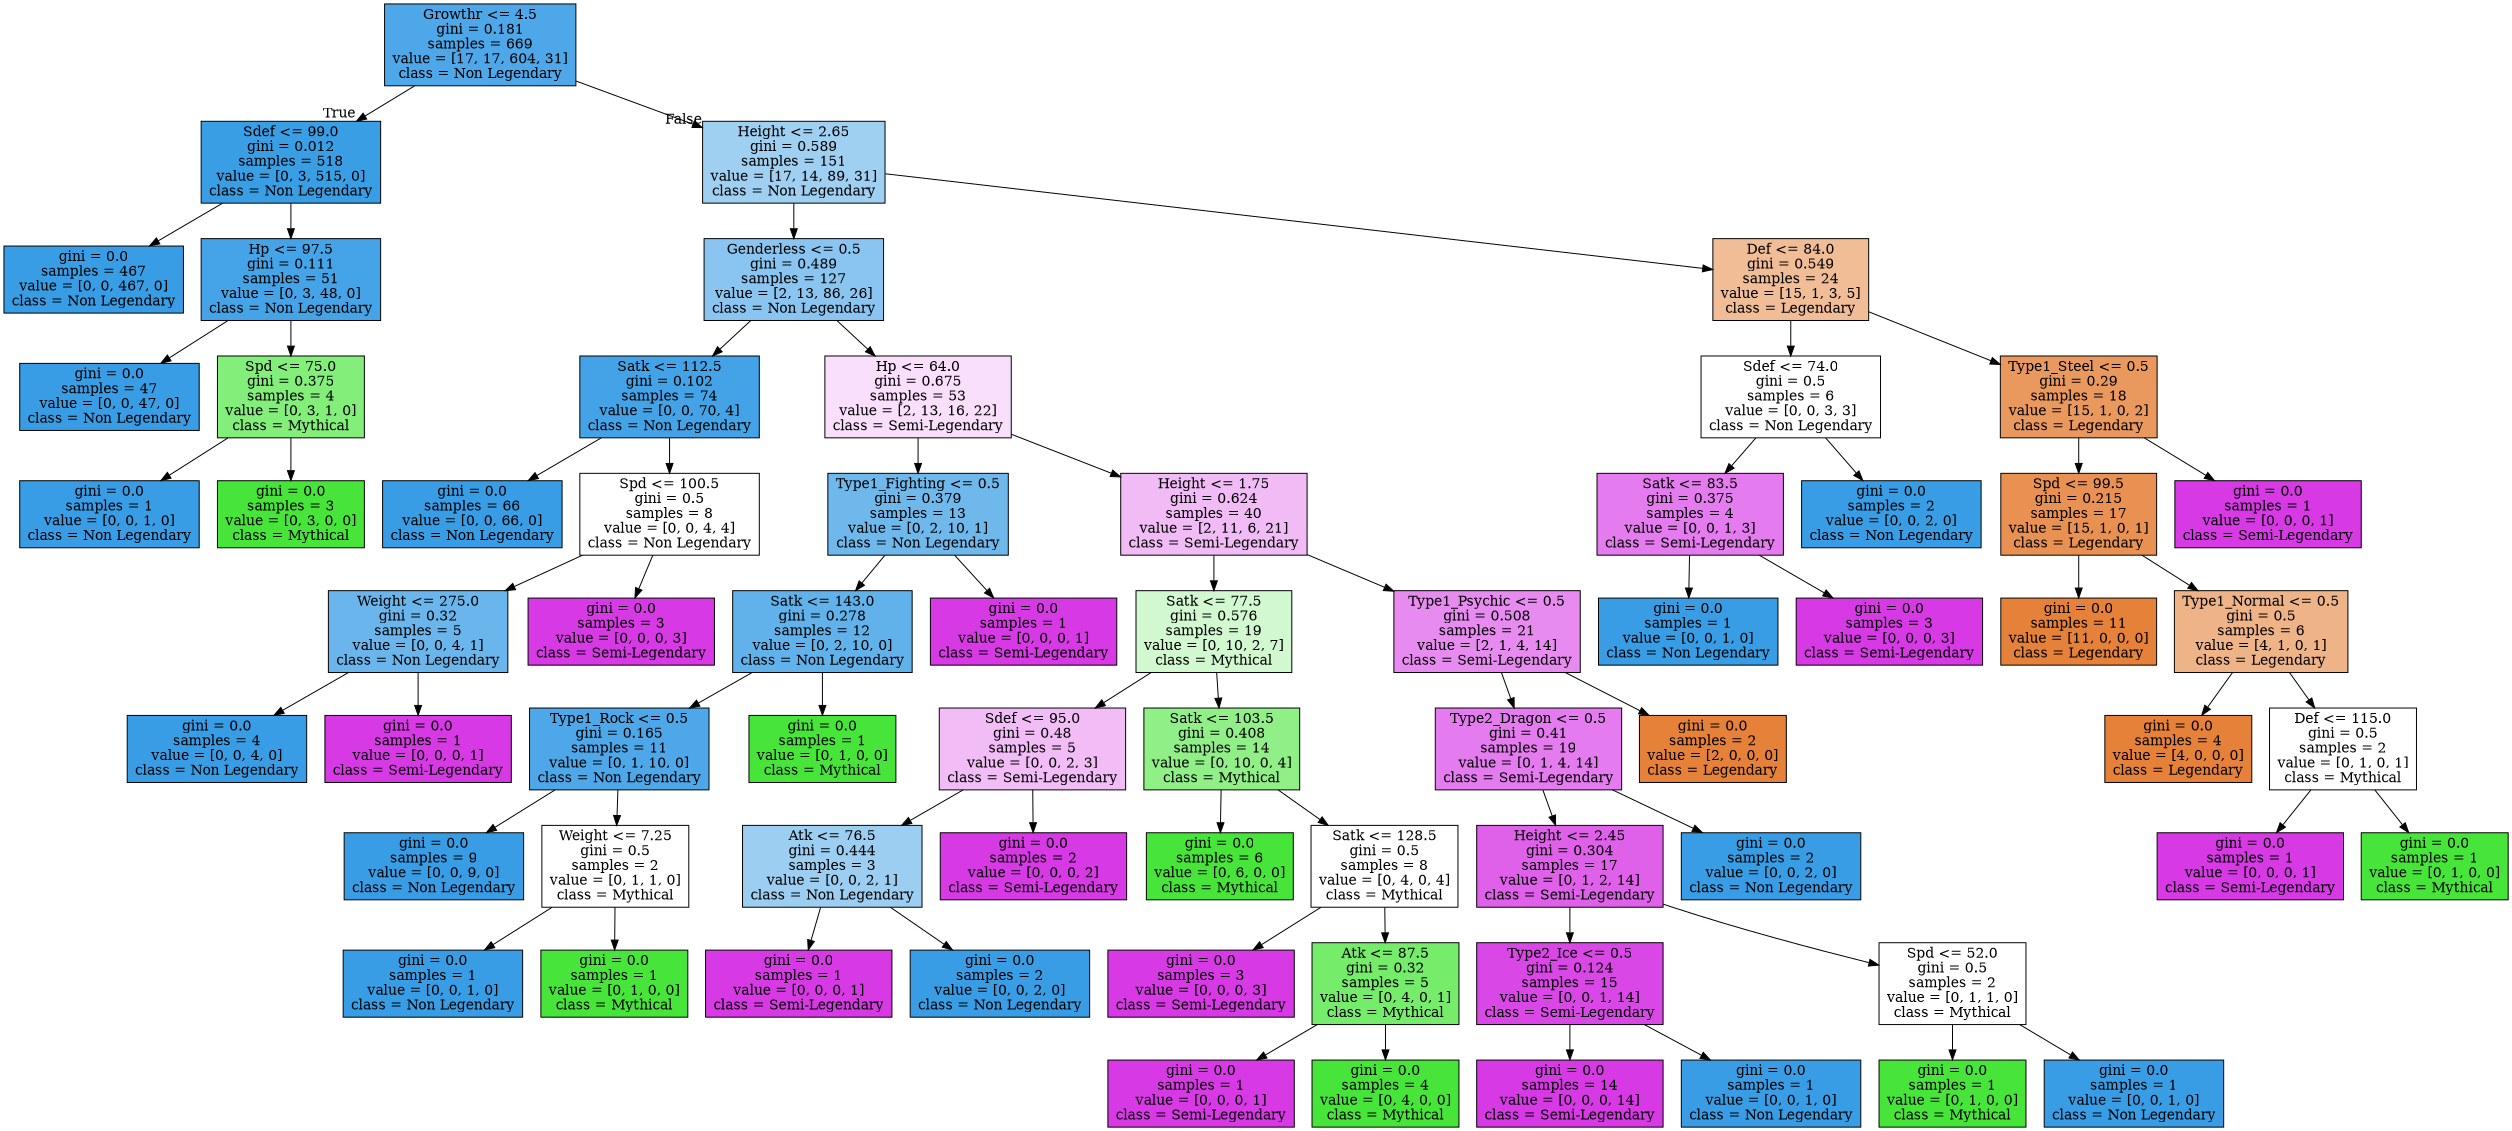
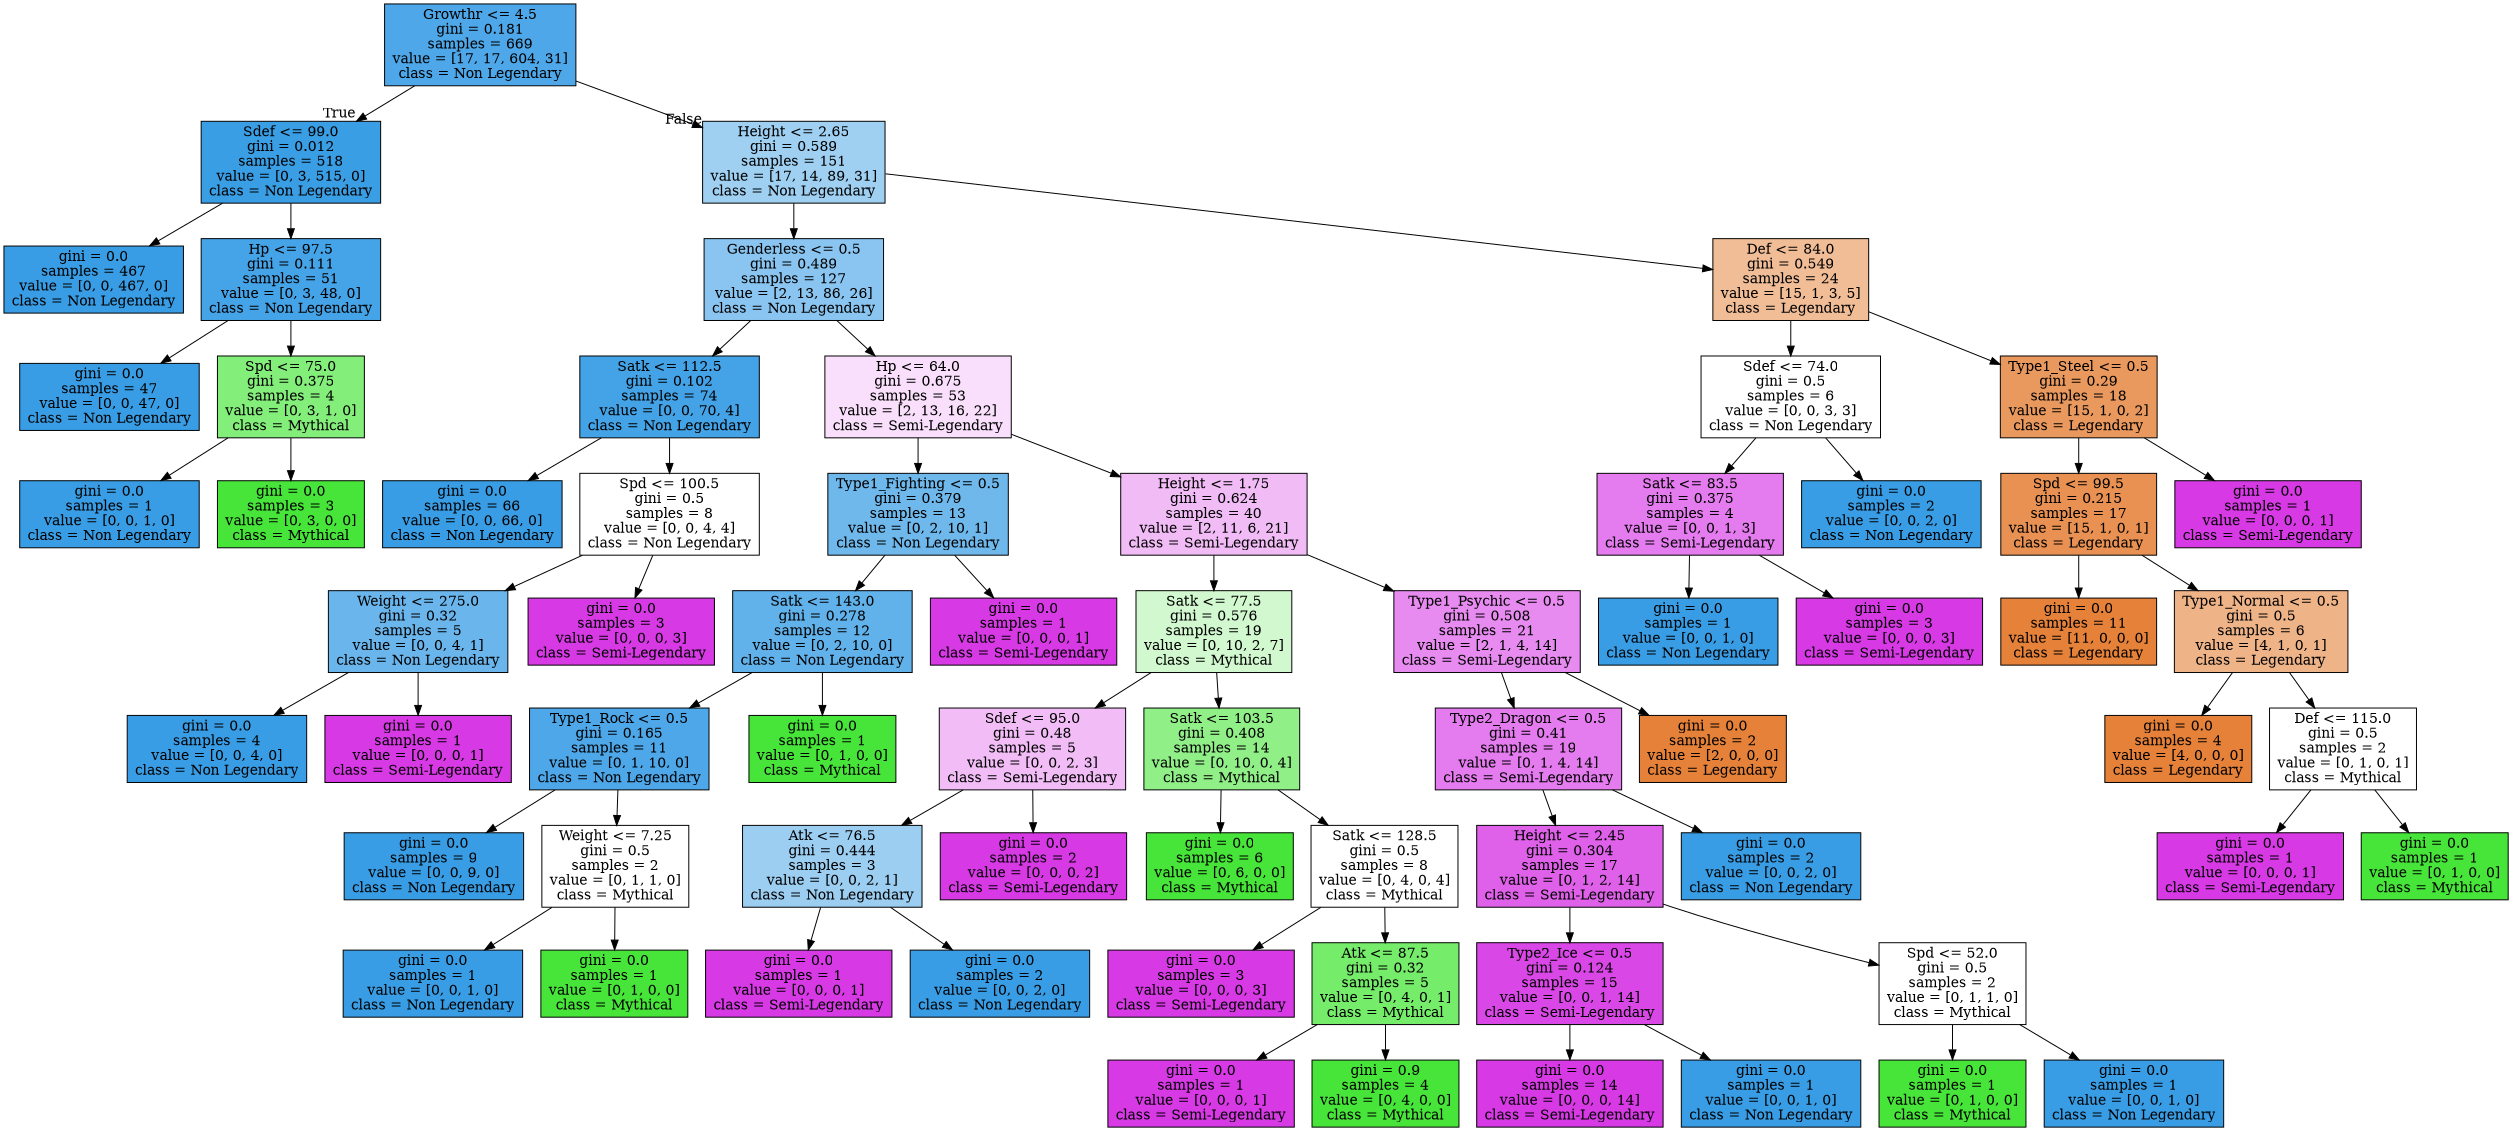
(1385, 1094) -> (1385, 1094)
